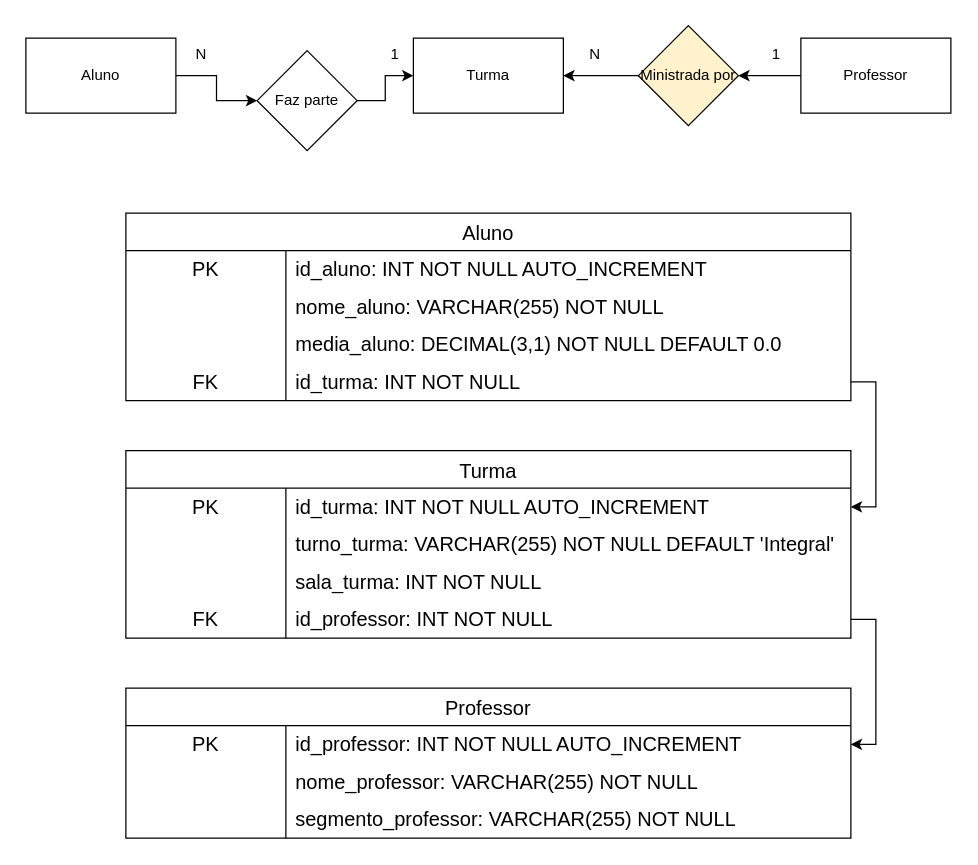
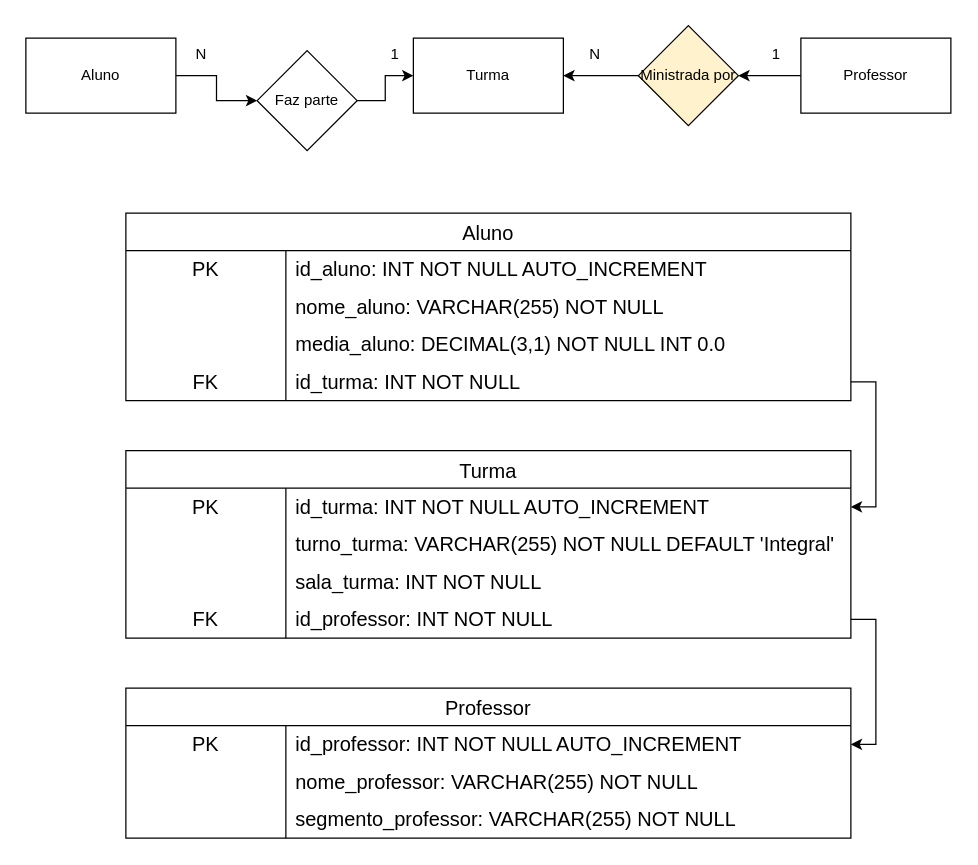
(527, 344) -> (505, 344)
